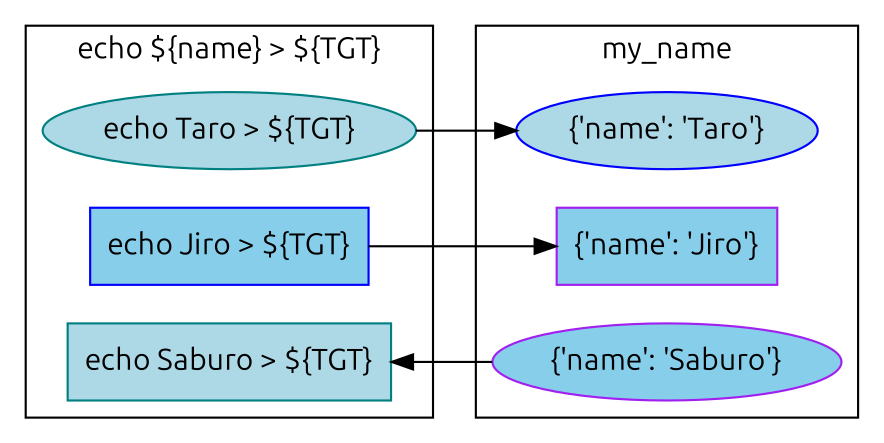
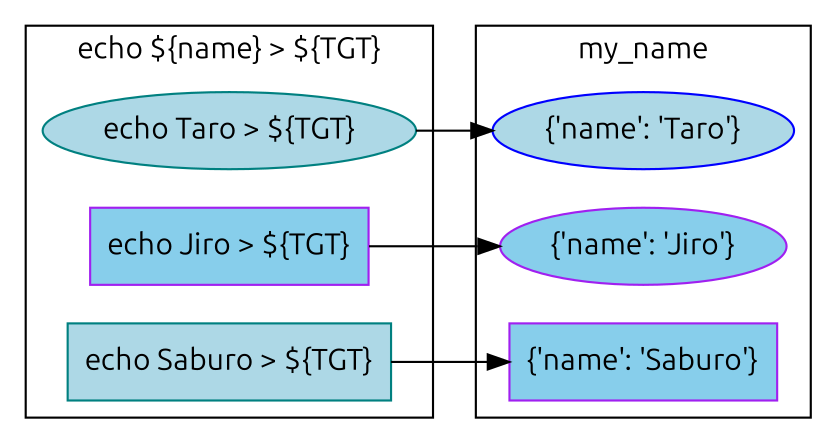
(229, 246) -> (229, 246)
(667, 246) -> (643, 246)
(453, 362) -> (447, 362)
(667, 362) -> (643, 362)
